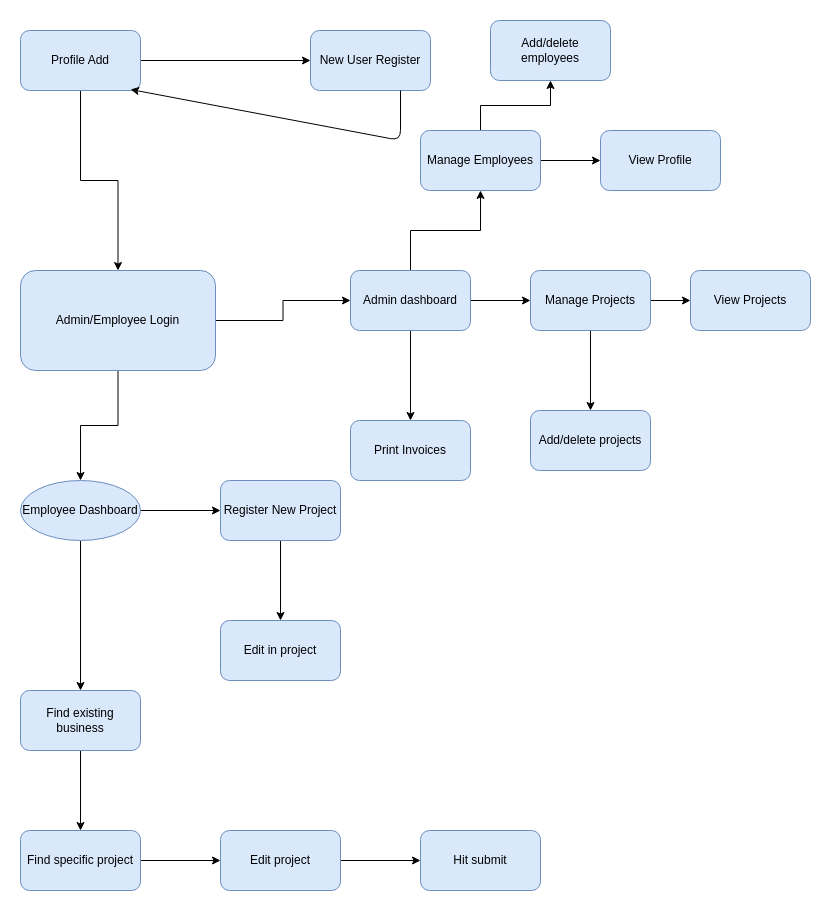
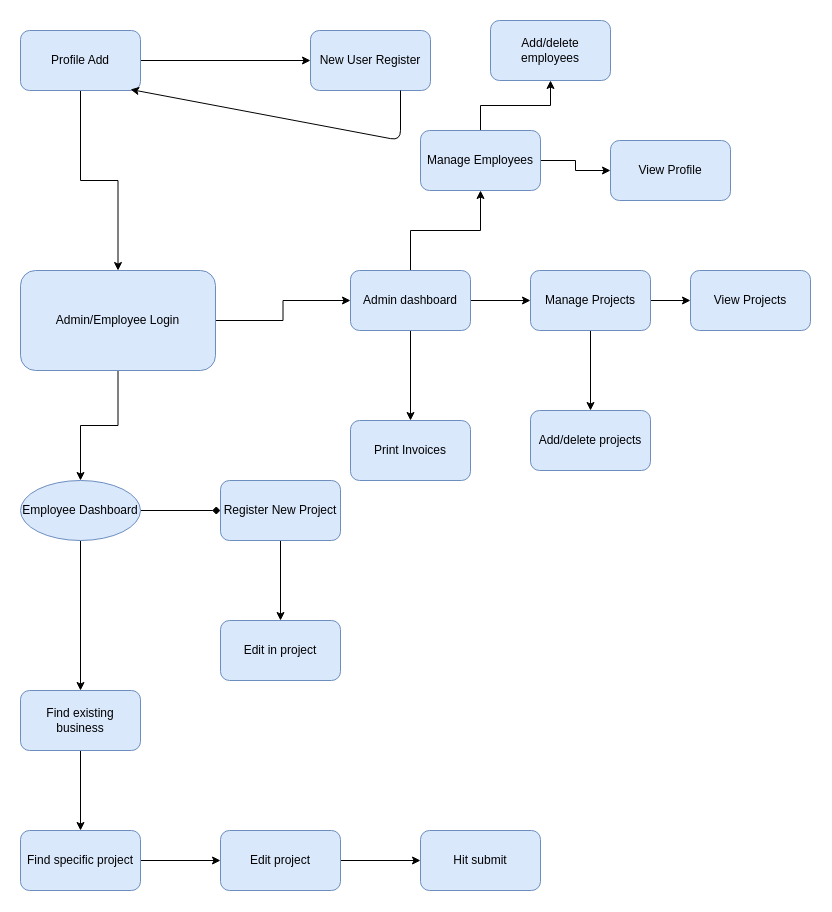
(661, 161) -> (671, 171)
(212, 511) -> (212, 511)
